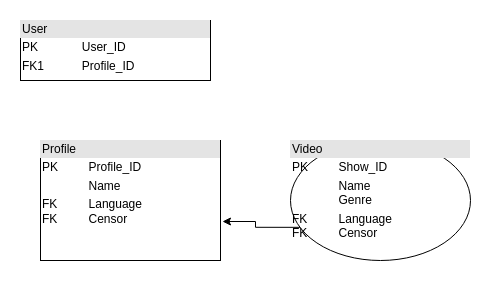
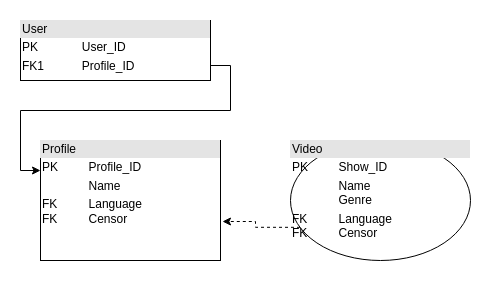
none -> (122, 111)
(262, 227) -> (262, 227)
